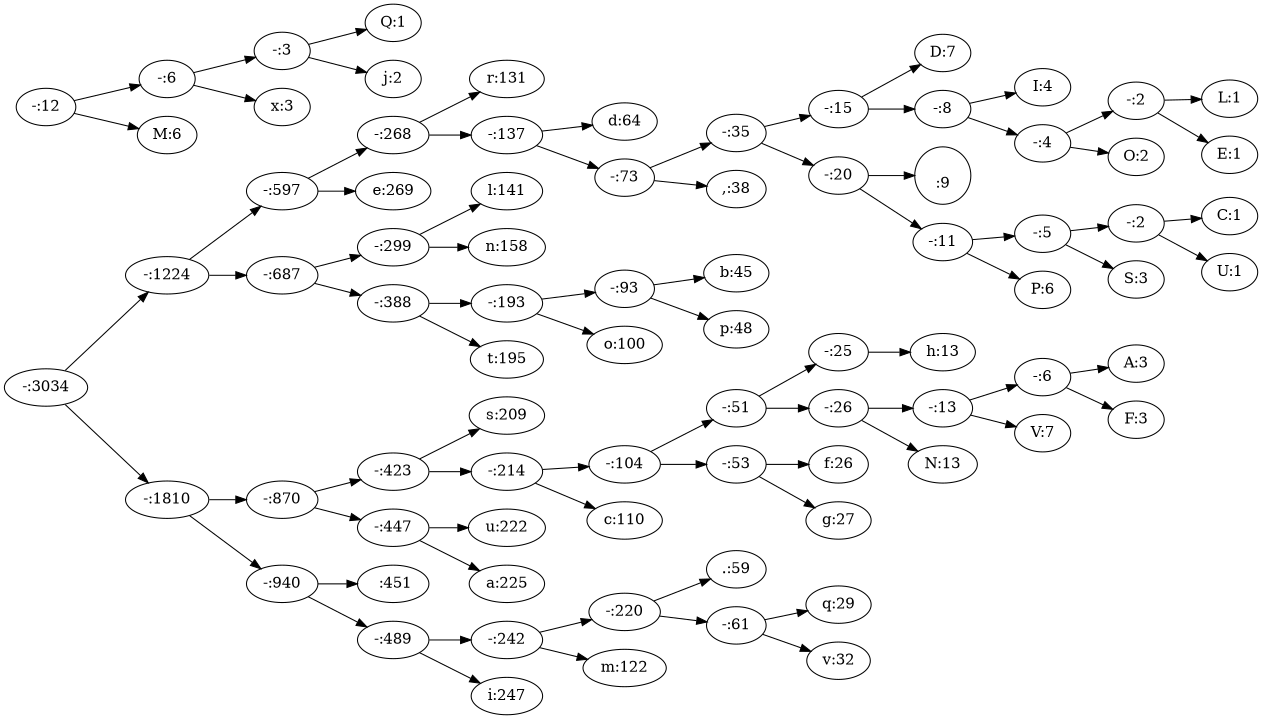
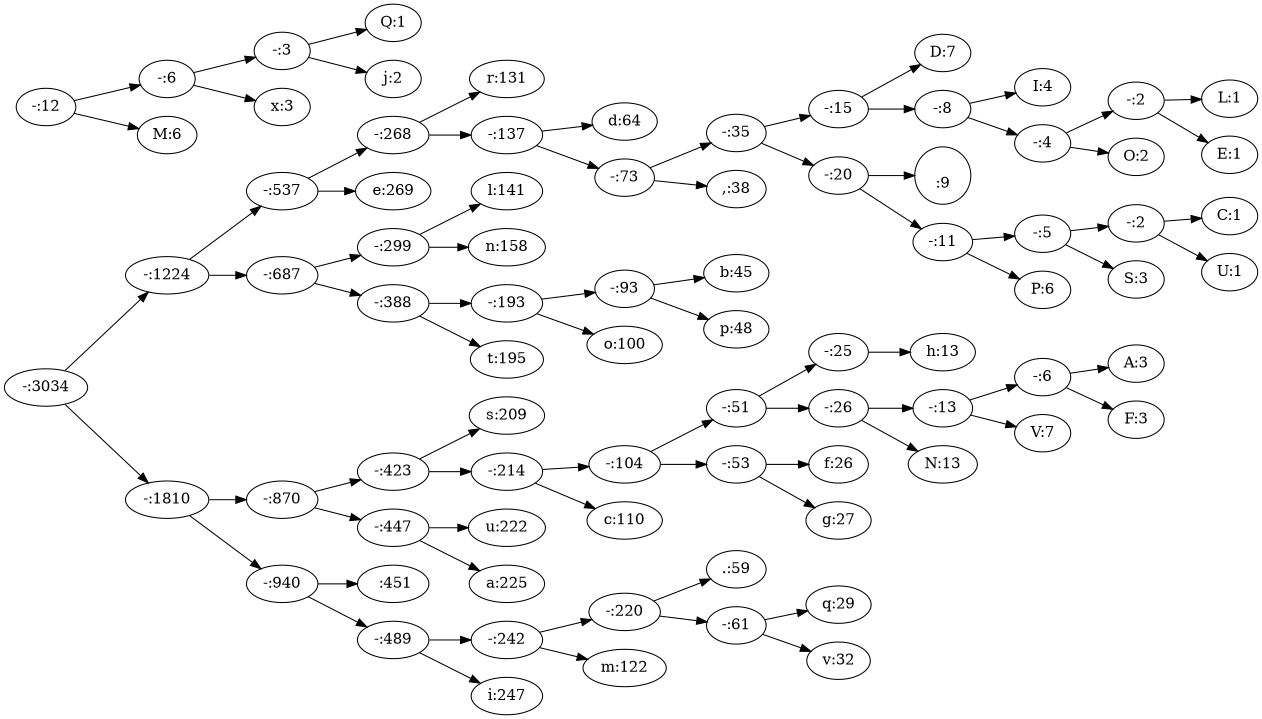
(282, 191) -> (282, 191)
